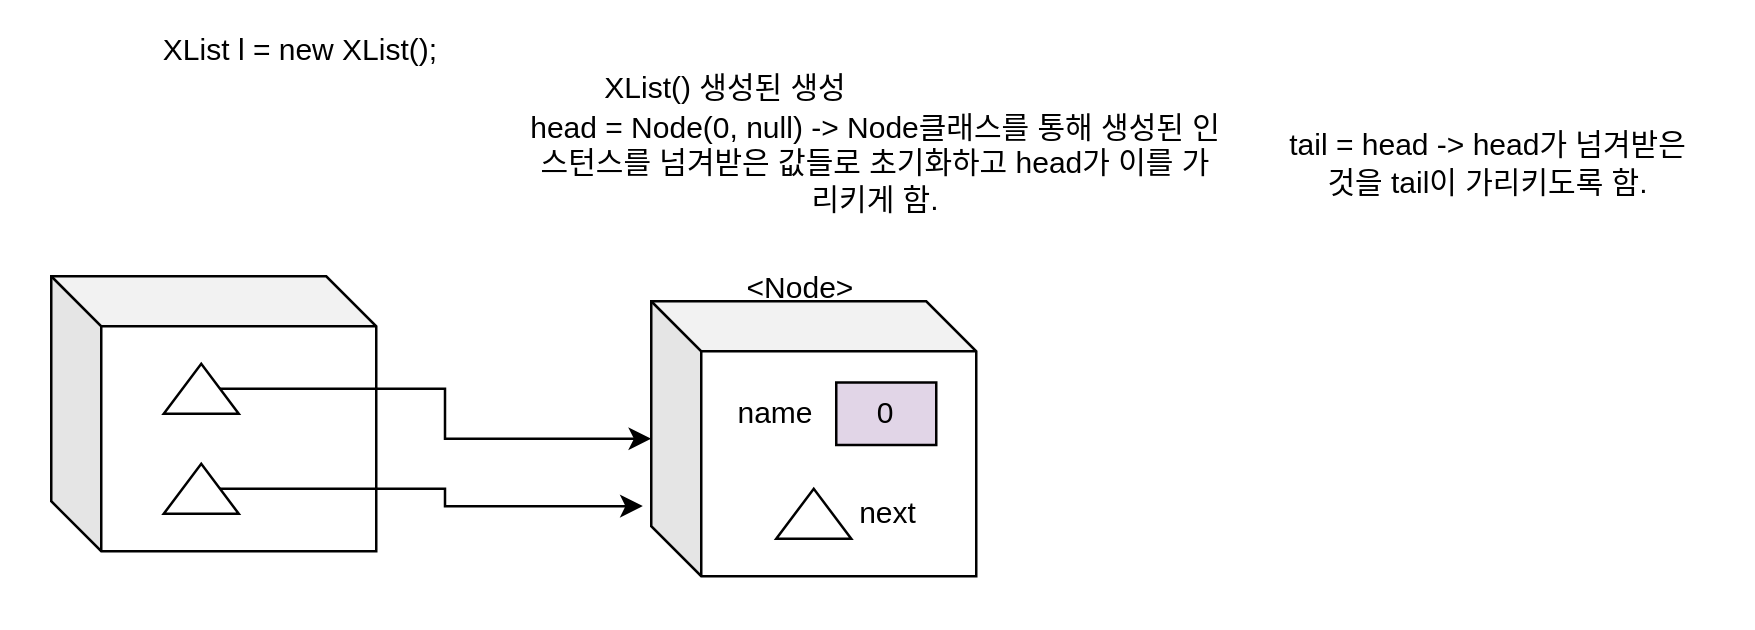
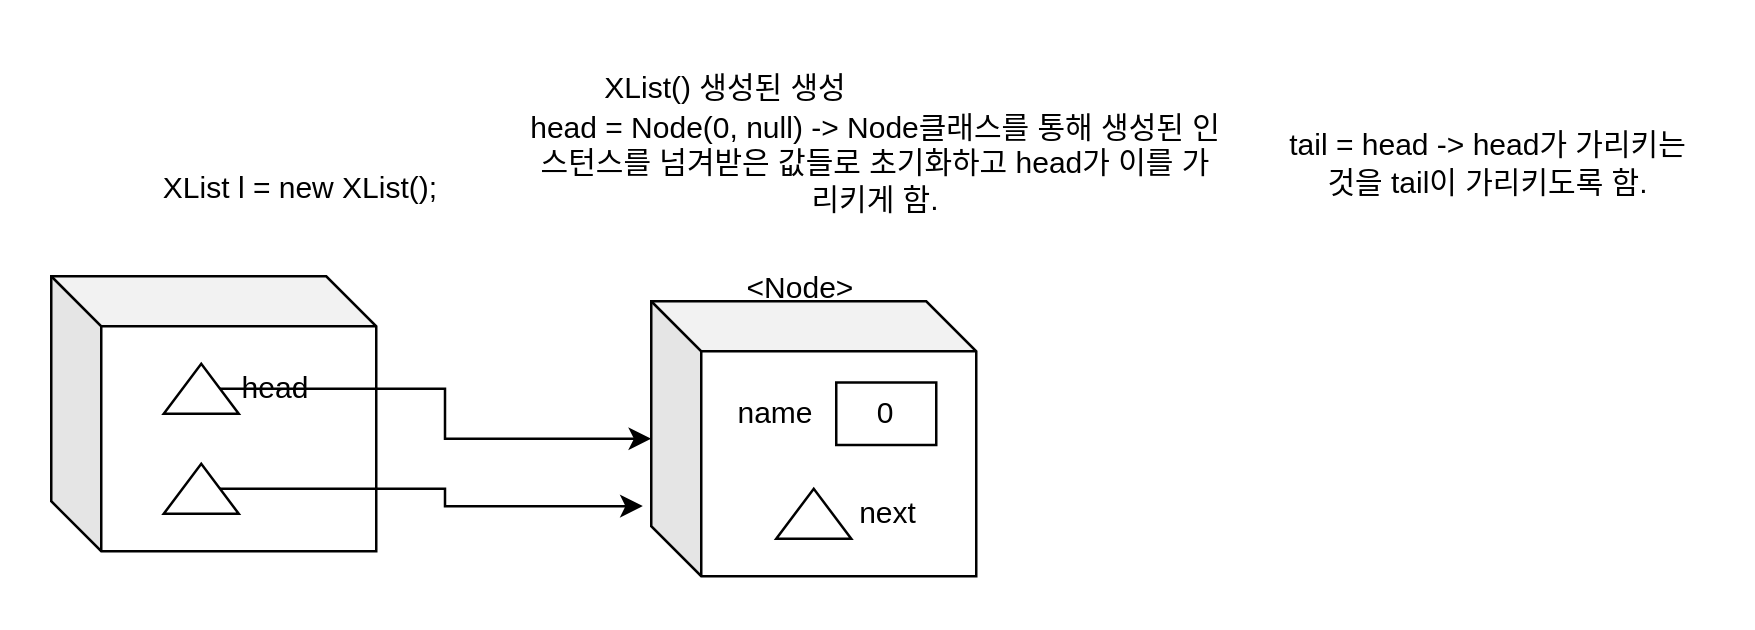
(301, 51) -> (301, 189)
(1489, 164) -> (1489, 164)
none -> (276, 389)
(886, 414) -> (886, 414)
